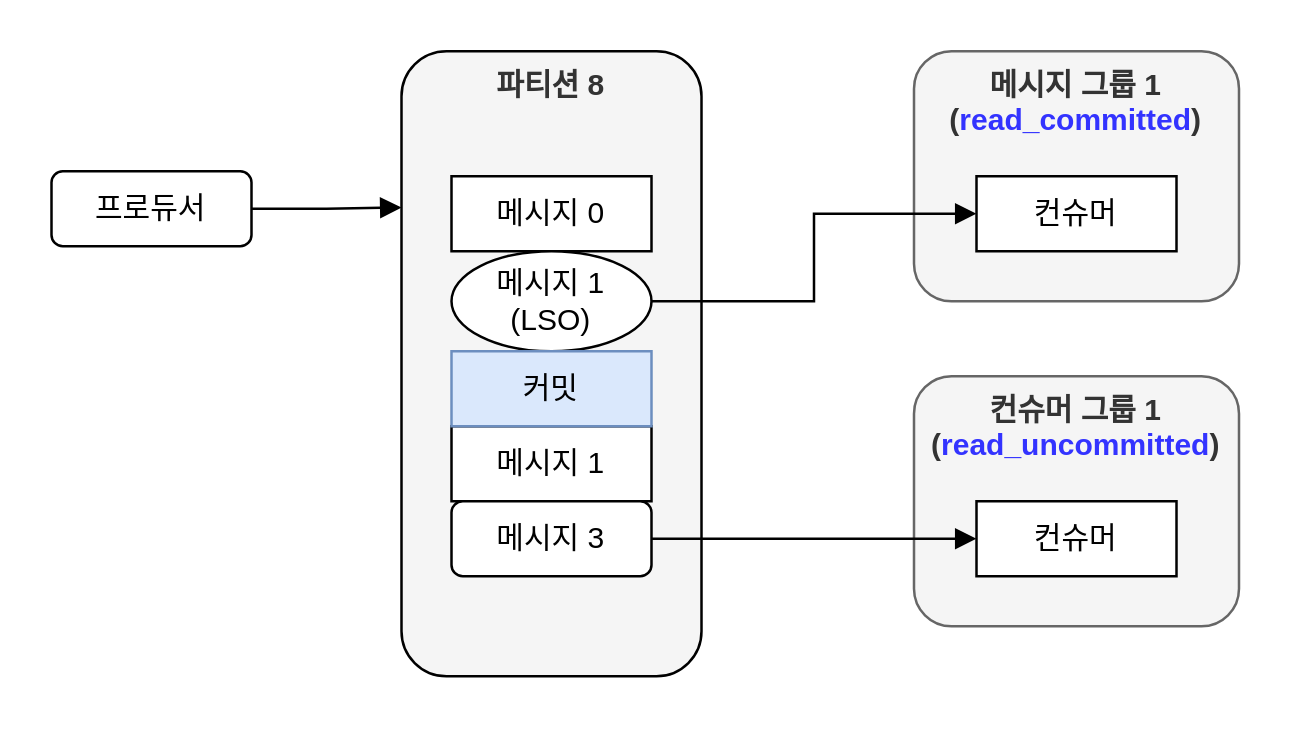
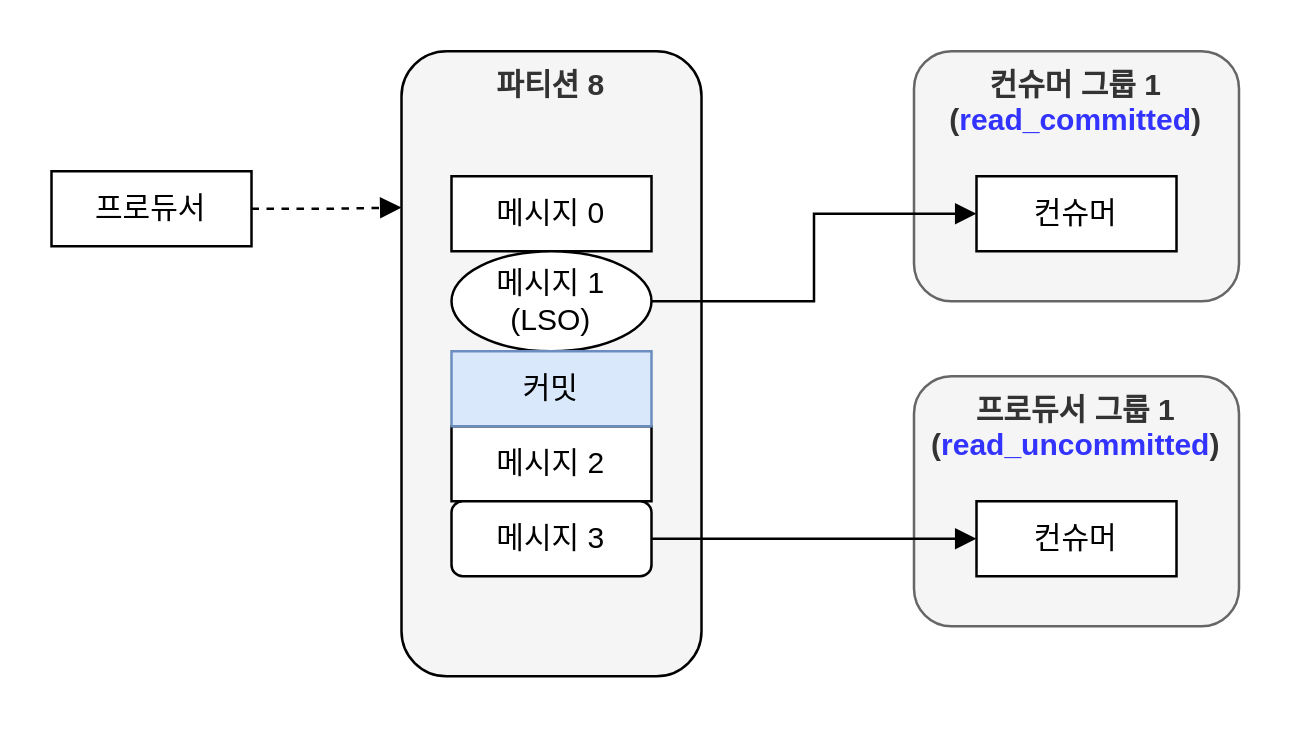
(1076, 105) -> (1076, 105)
(151, 209) -> (151, 209)
(318, 209) -> (318, 209)
(1076, 430) -> (1076, 430)
(551, 464) -> (551, 464)
